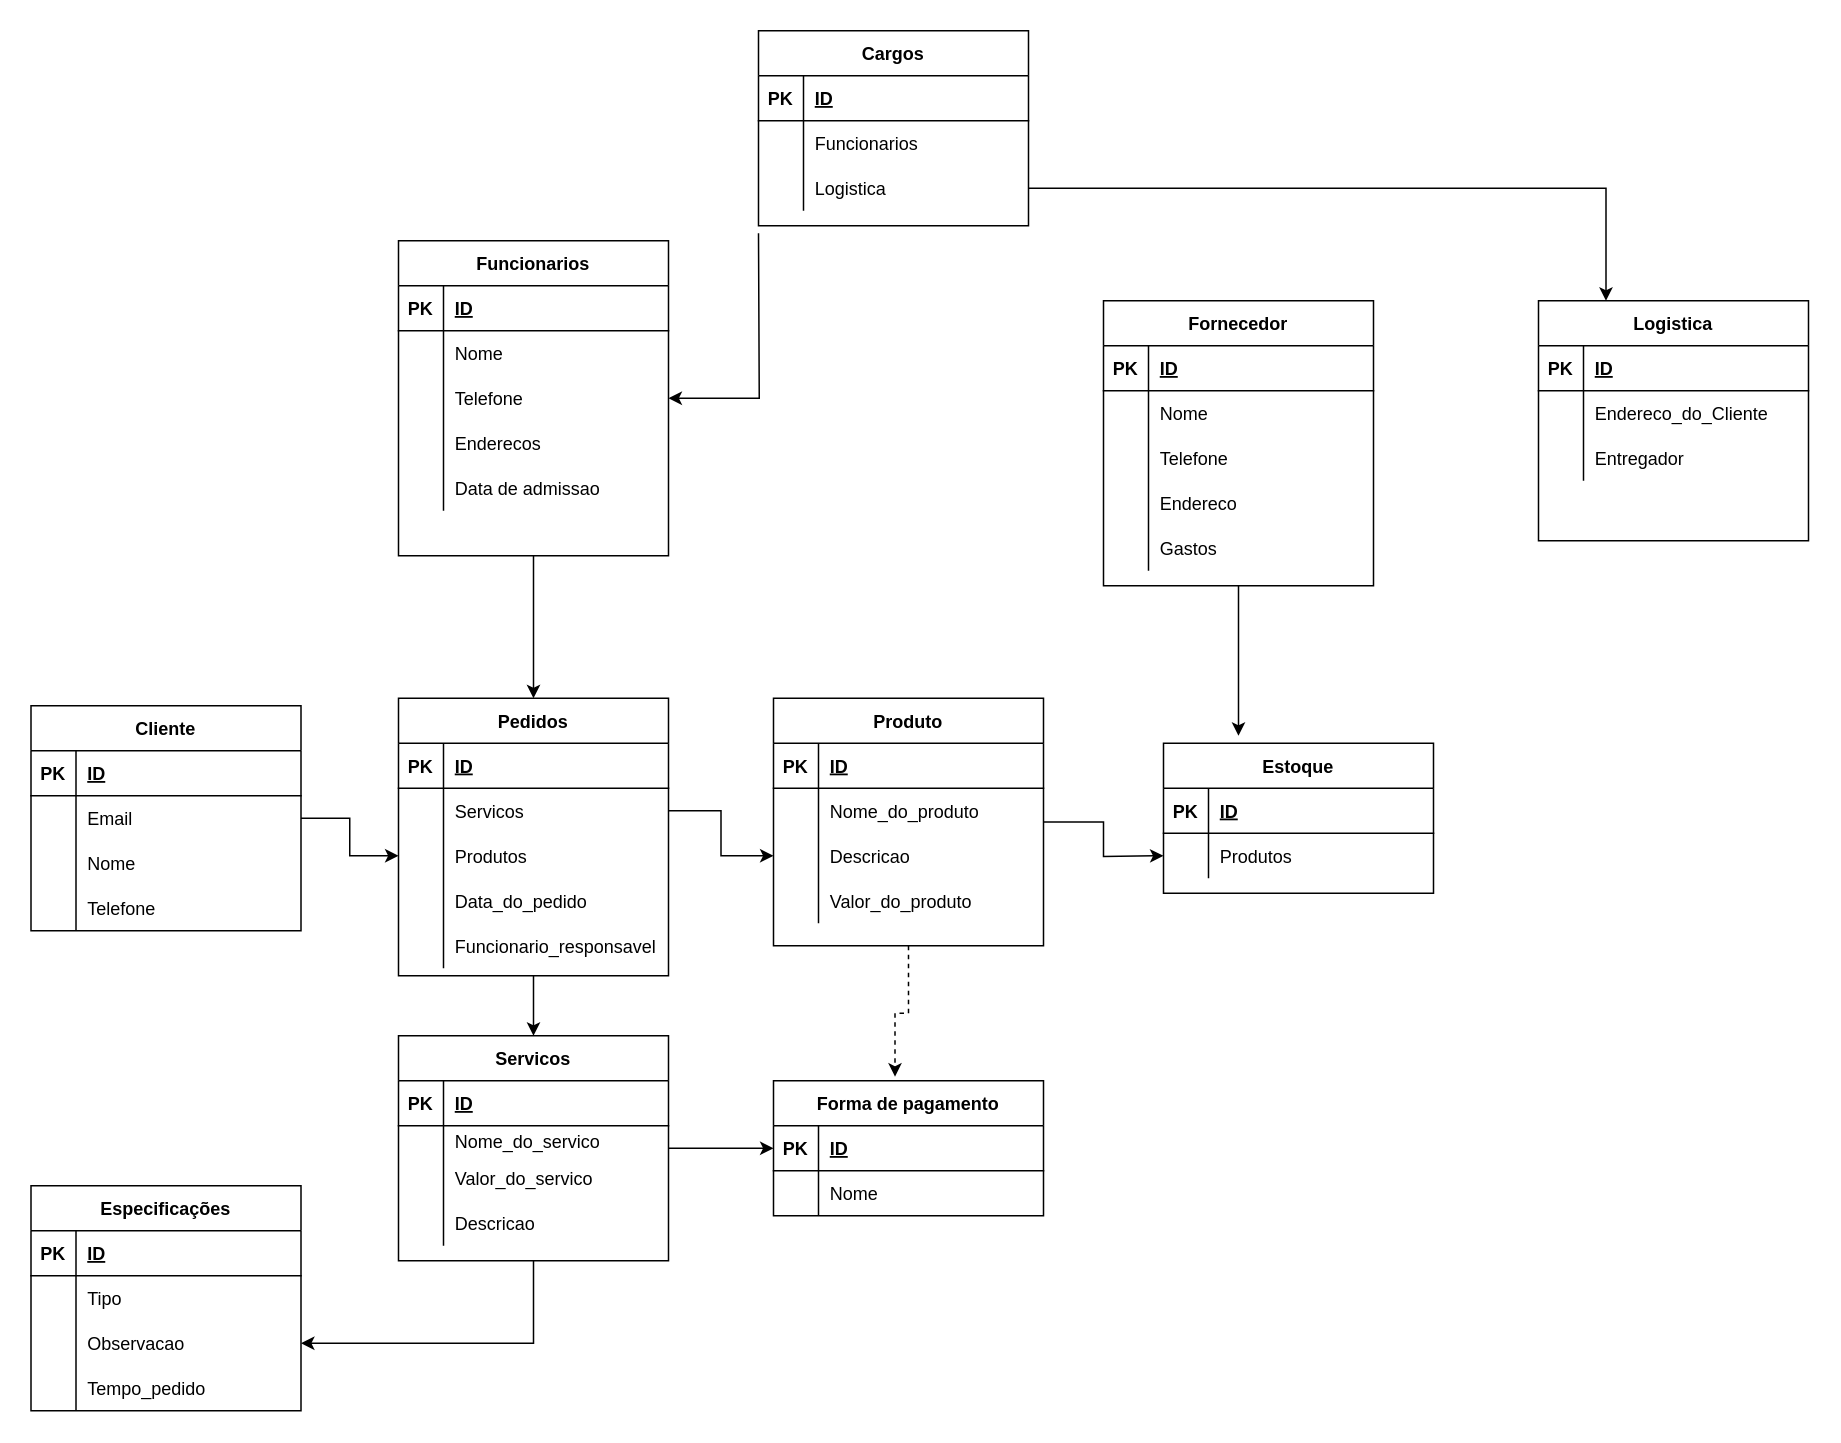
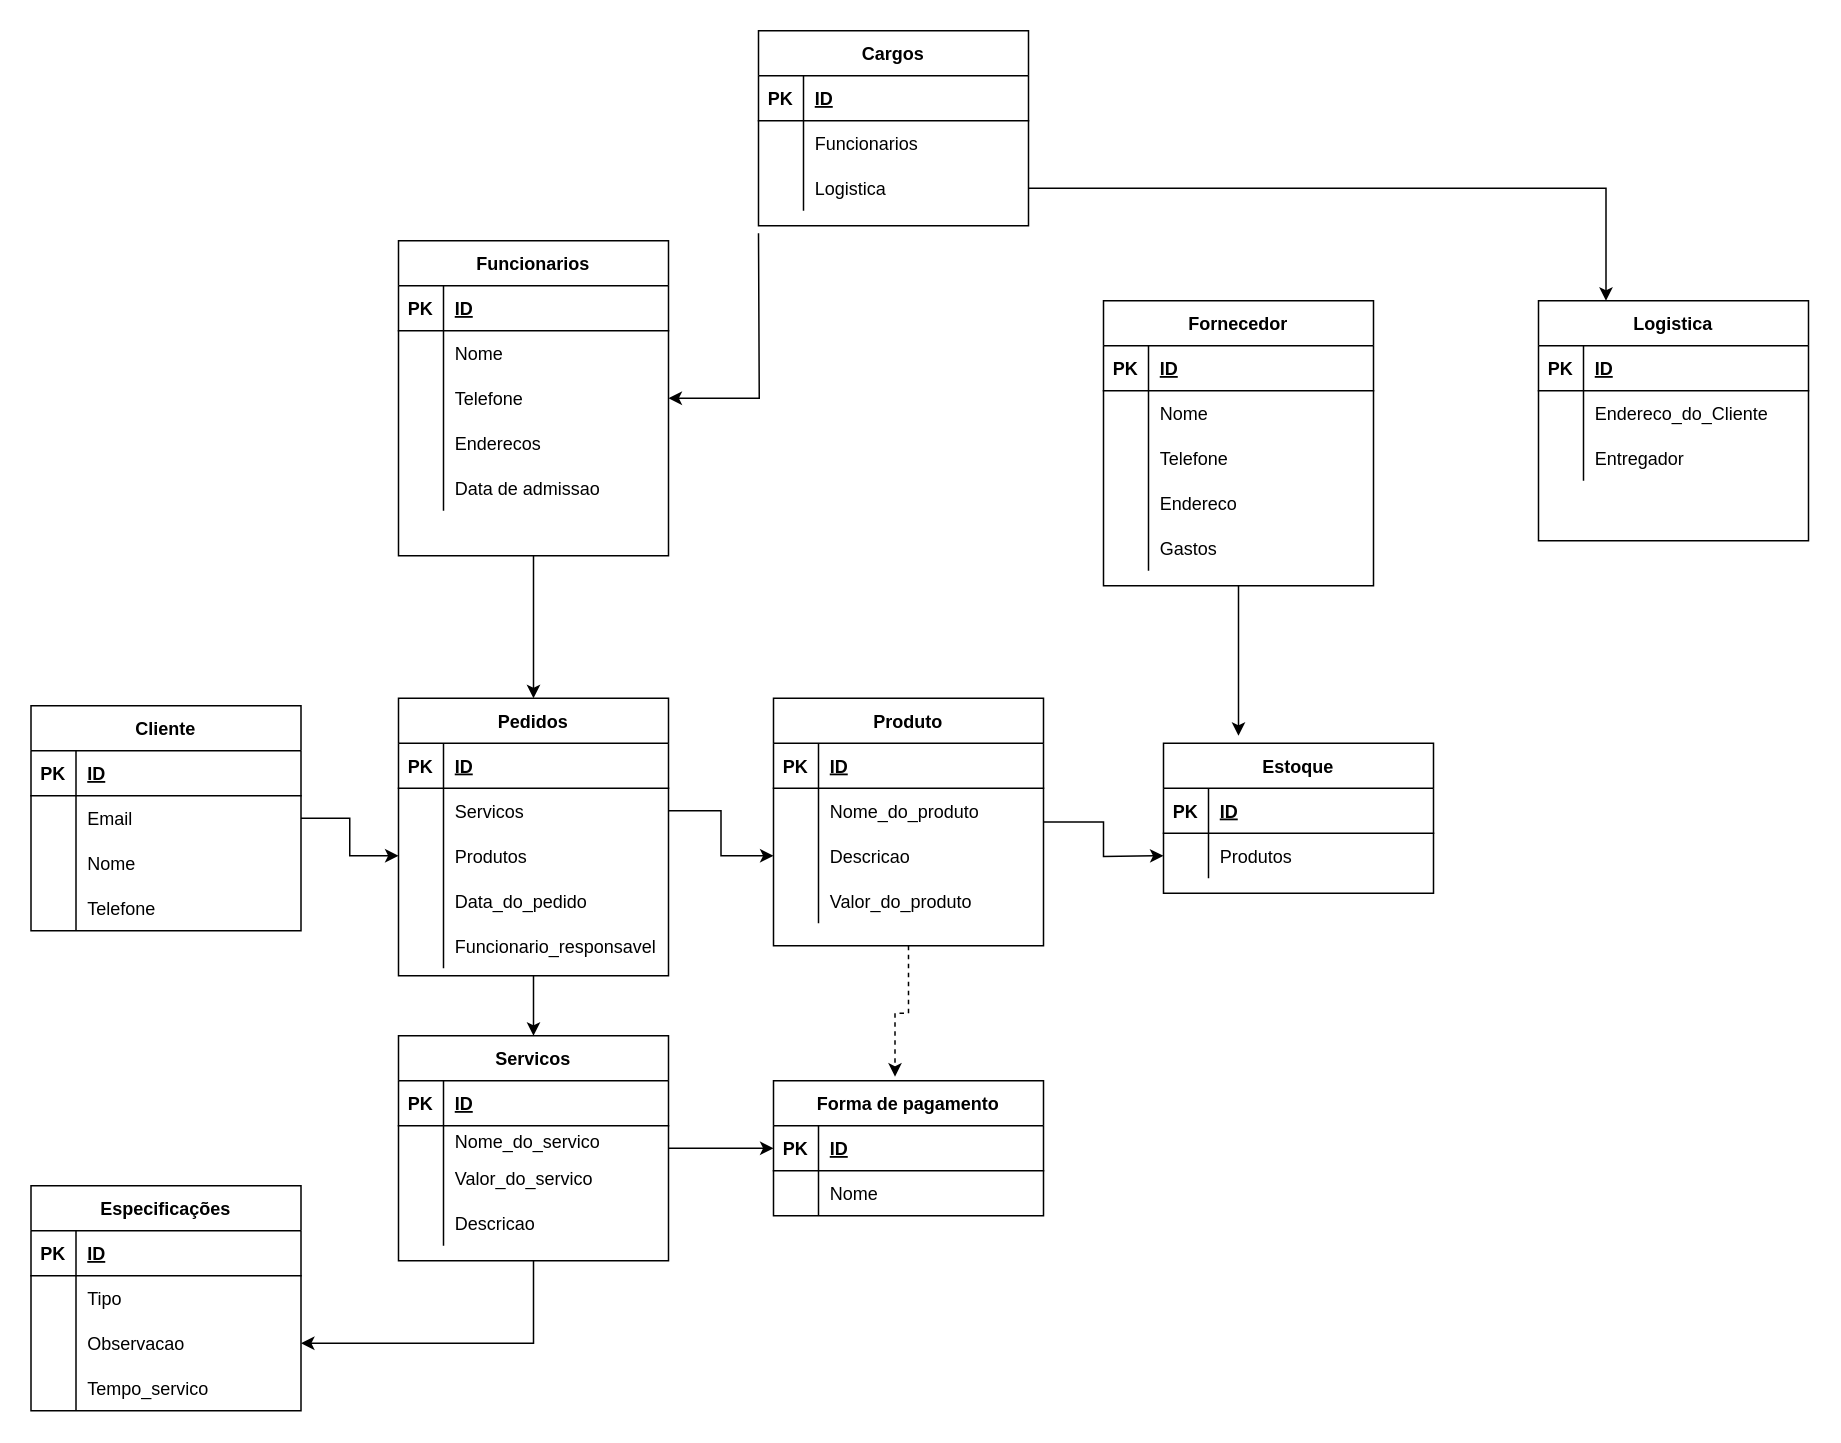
(145, 1389) -> (150, 1389)
